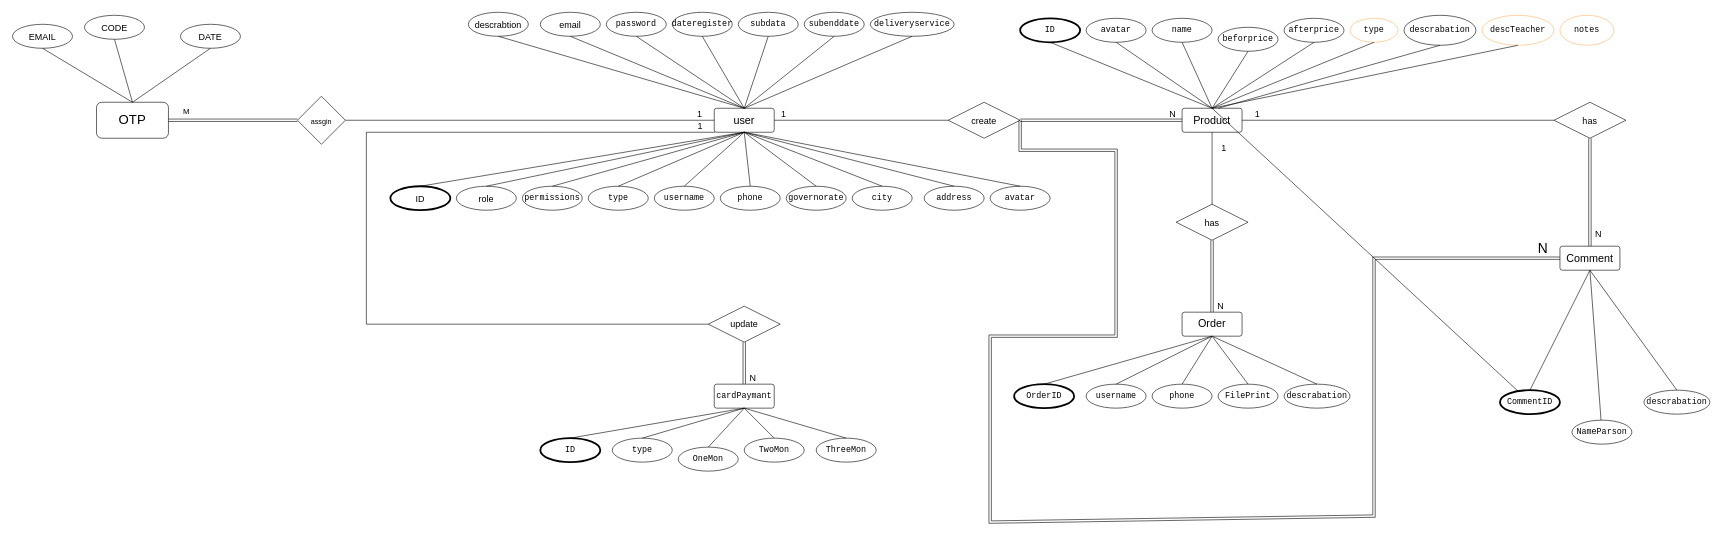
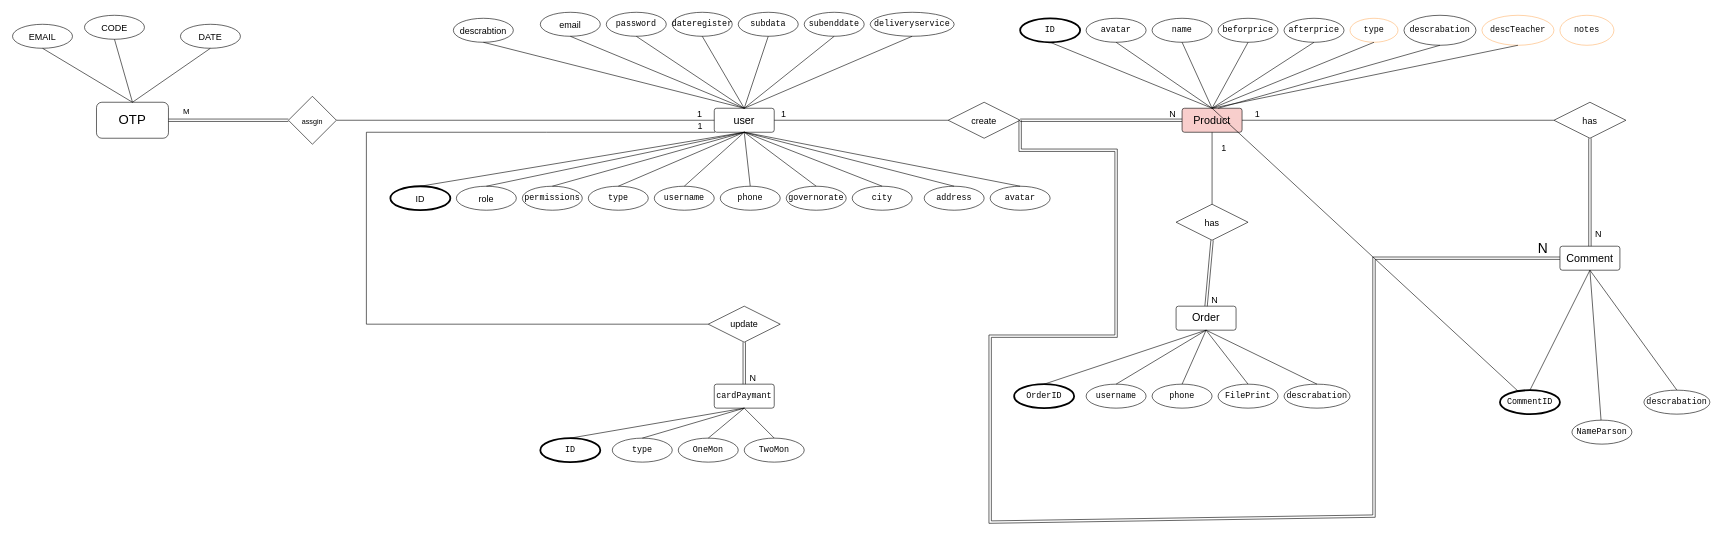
(498, 24) -> (483, 30)
(1248, 39) -> (1248, 30)
(321, 120) -> (312, 120)
(1212, 120) -> (1212, 120)
(1212, 324) -> (1206, 318)
(797, 424) -> none
(846, 450) -> none
(708, 459) -> (708, 450)
